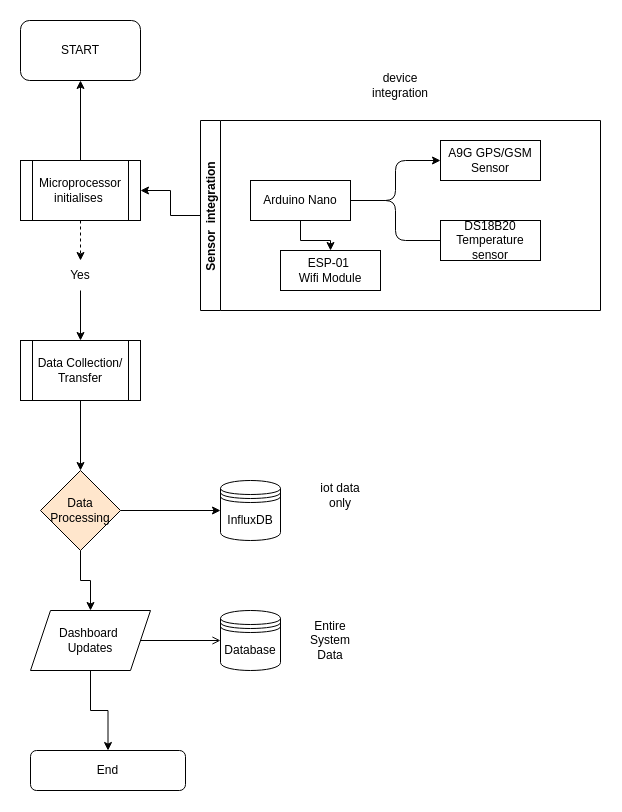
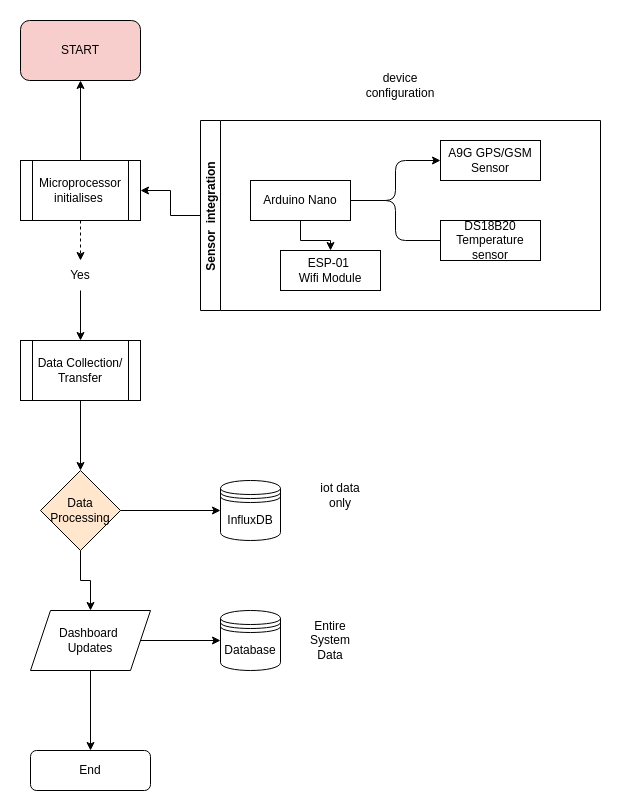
(81, 51) -> (81, 51)
(401, 86) -> (401, 86)
(214, 641) -> (212, 641)
(108, 771) -> (91, 771)
